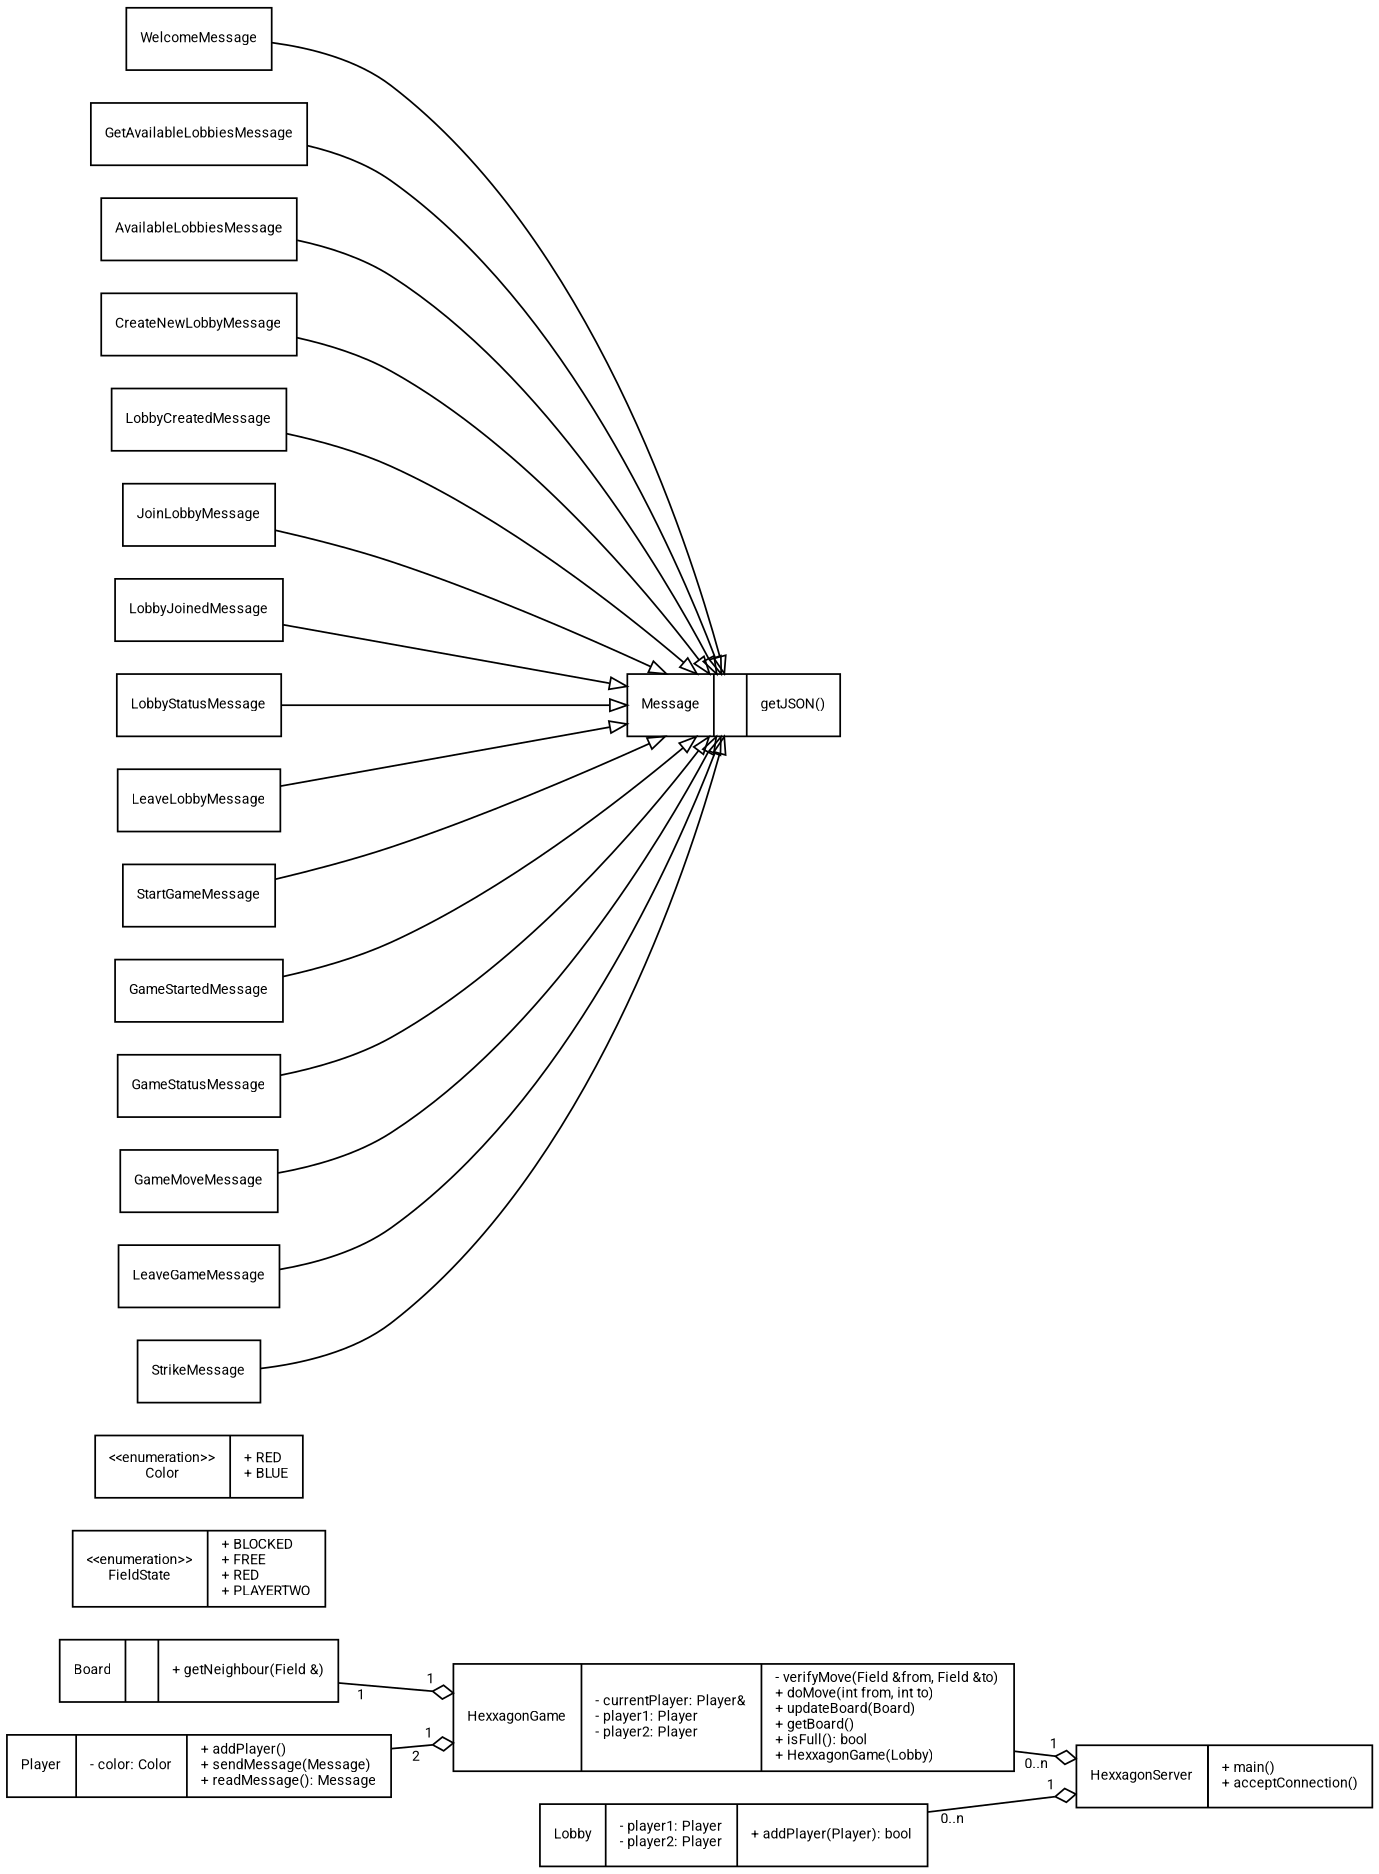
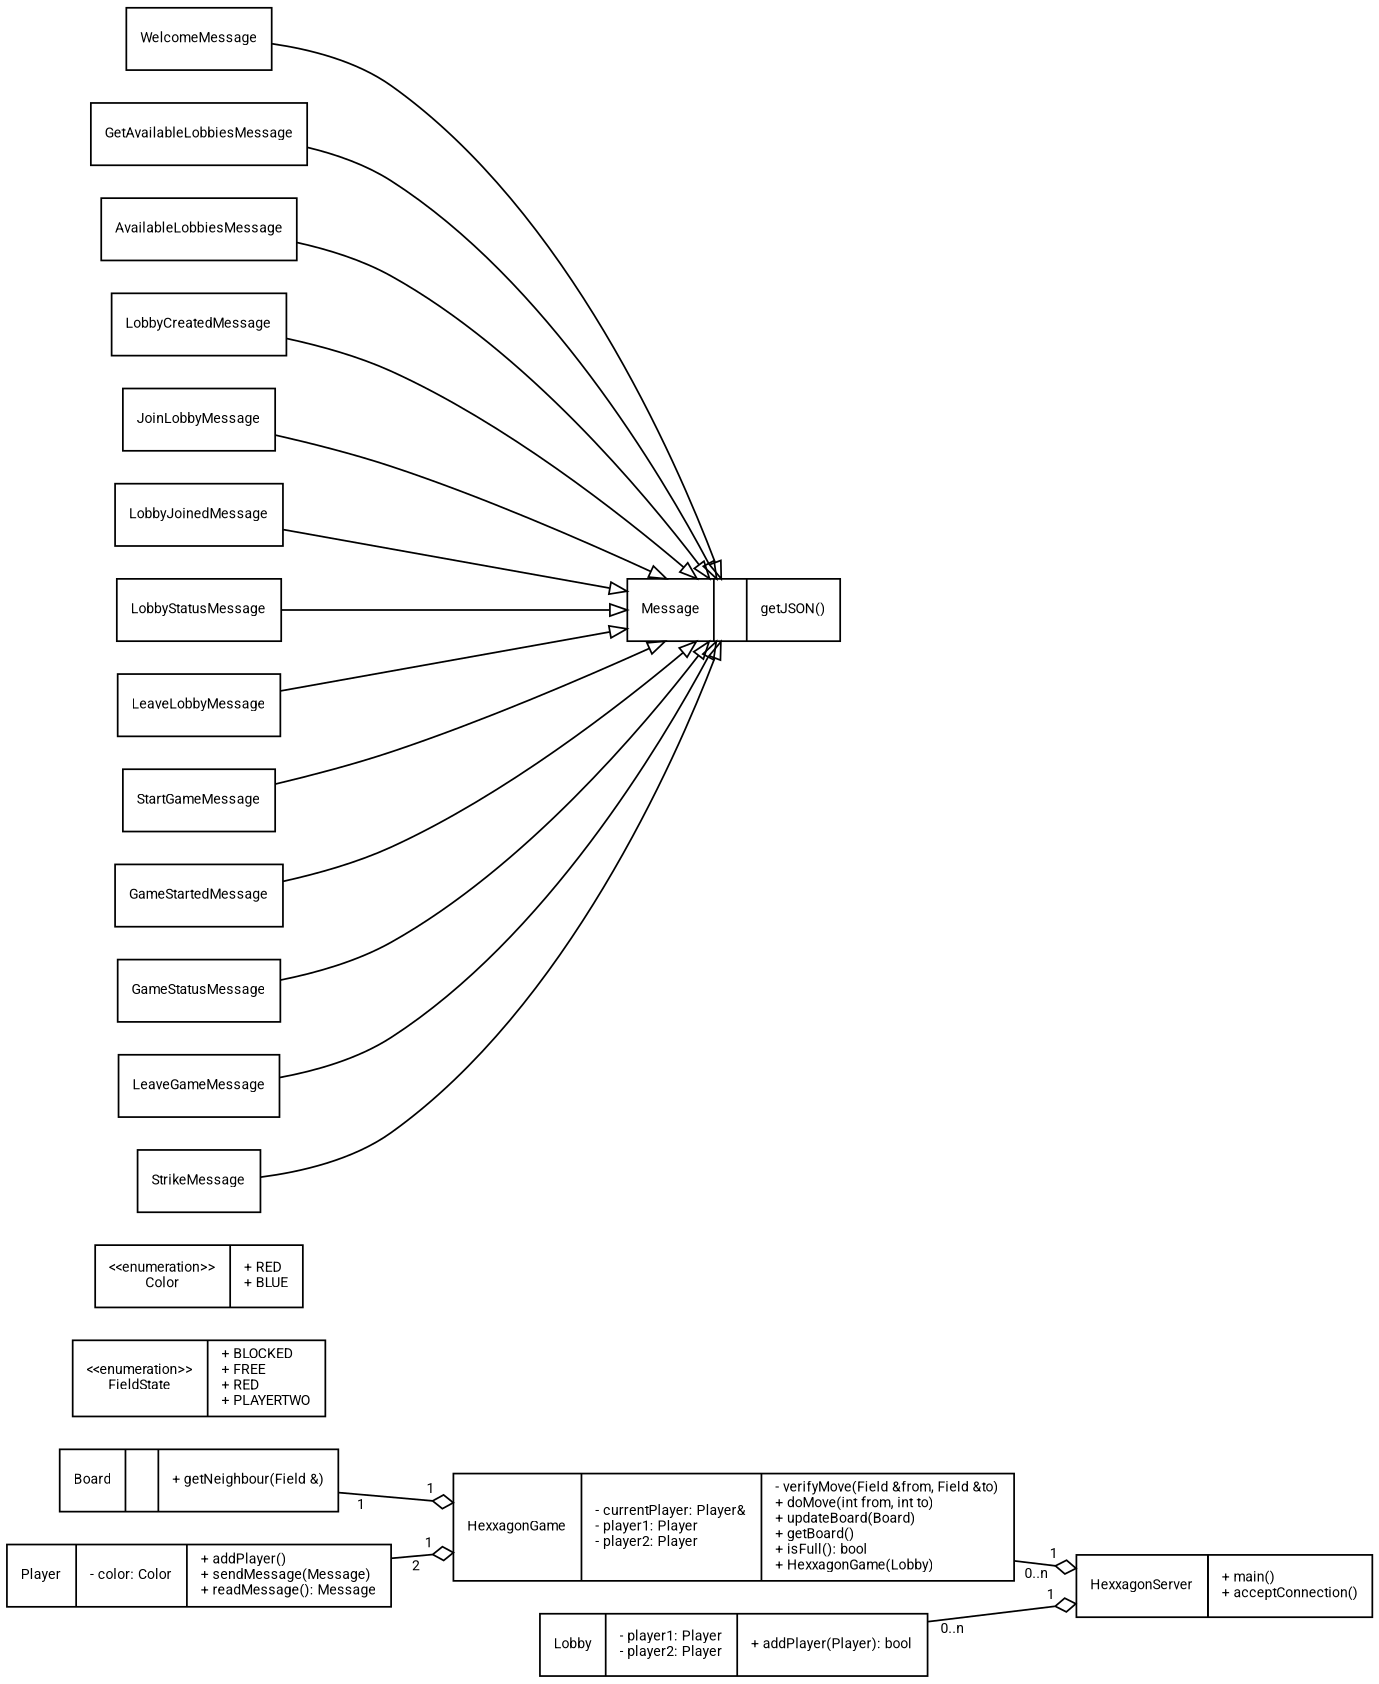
(199, 324) -> none
(199, 1181) -> none
